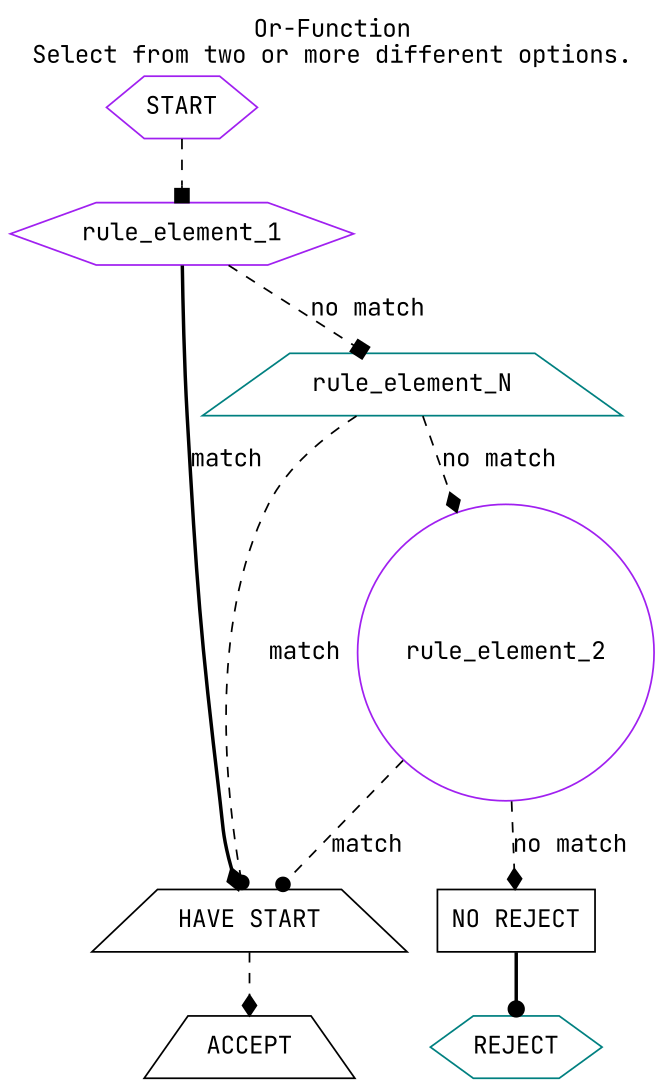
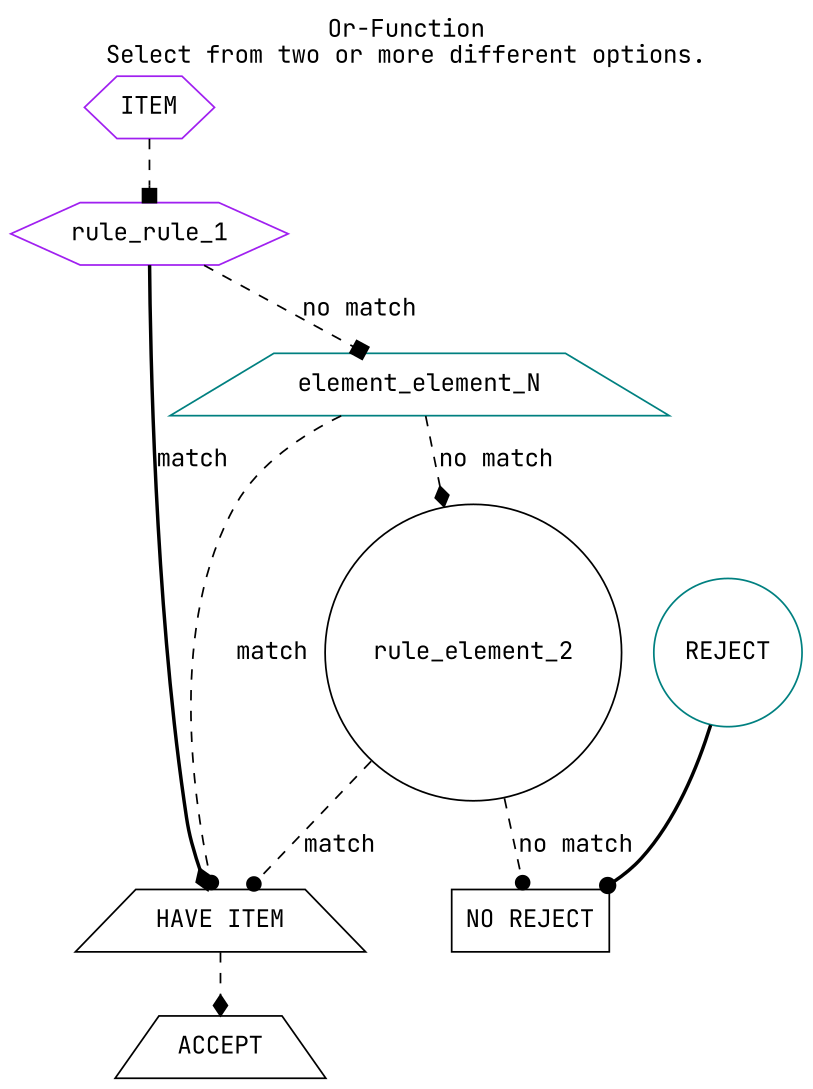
(182, 107) -> (149, 107)
(182, 234) -> (149, 234)
(412, 384) -> (420, 384)
(506, 653) -> (473, 653)
(513, 835) -> (513, 837)
(250, 921) -> (220, 921)
(516, 977) -> (674, 811)
(516, 1047) -> (728, 653)
